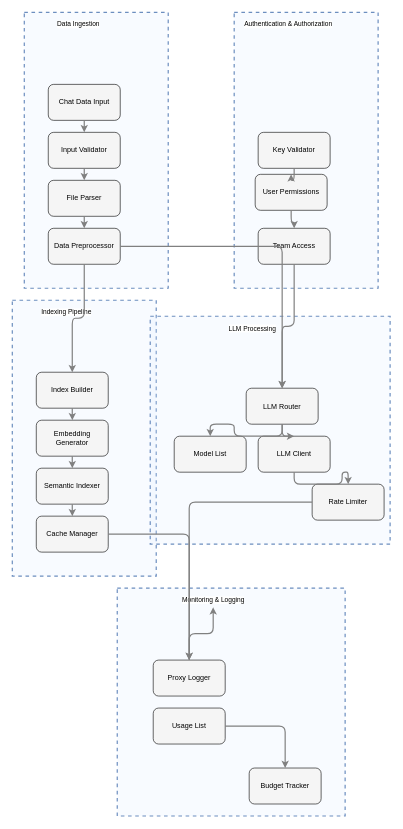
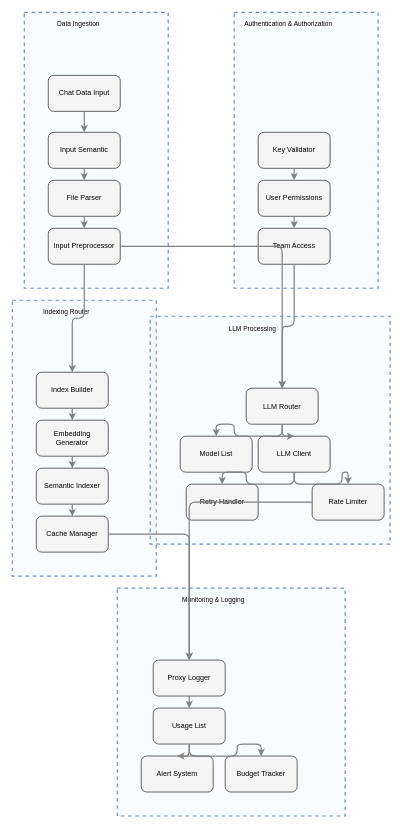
(84, 102) -> (84, 93)
(84, 150) -> (84, 150)
(291, 192) -> (294, 198)
(84, 246) -> (84, 246)
(67, 312) -> (67, 312)
(210, 454) -> (216, 454)
none -> (261, 484)
none -> (222, 502)
(211, 633) -> (189, 702)
none -> (186, 756)
none -> (177, 774)
(285, 786) -> (261, 774)
